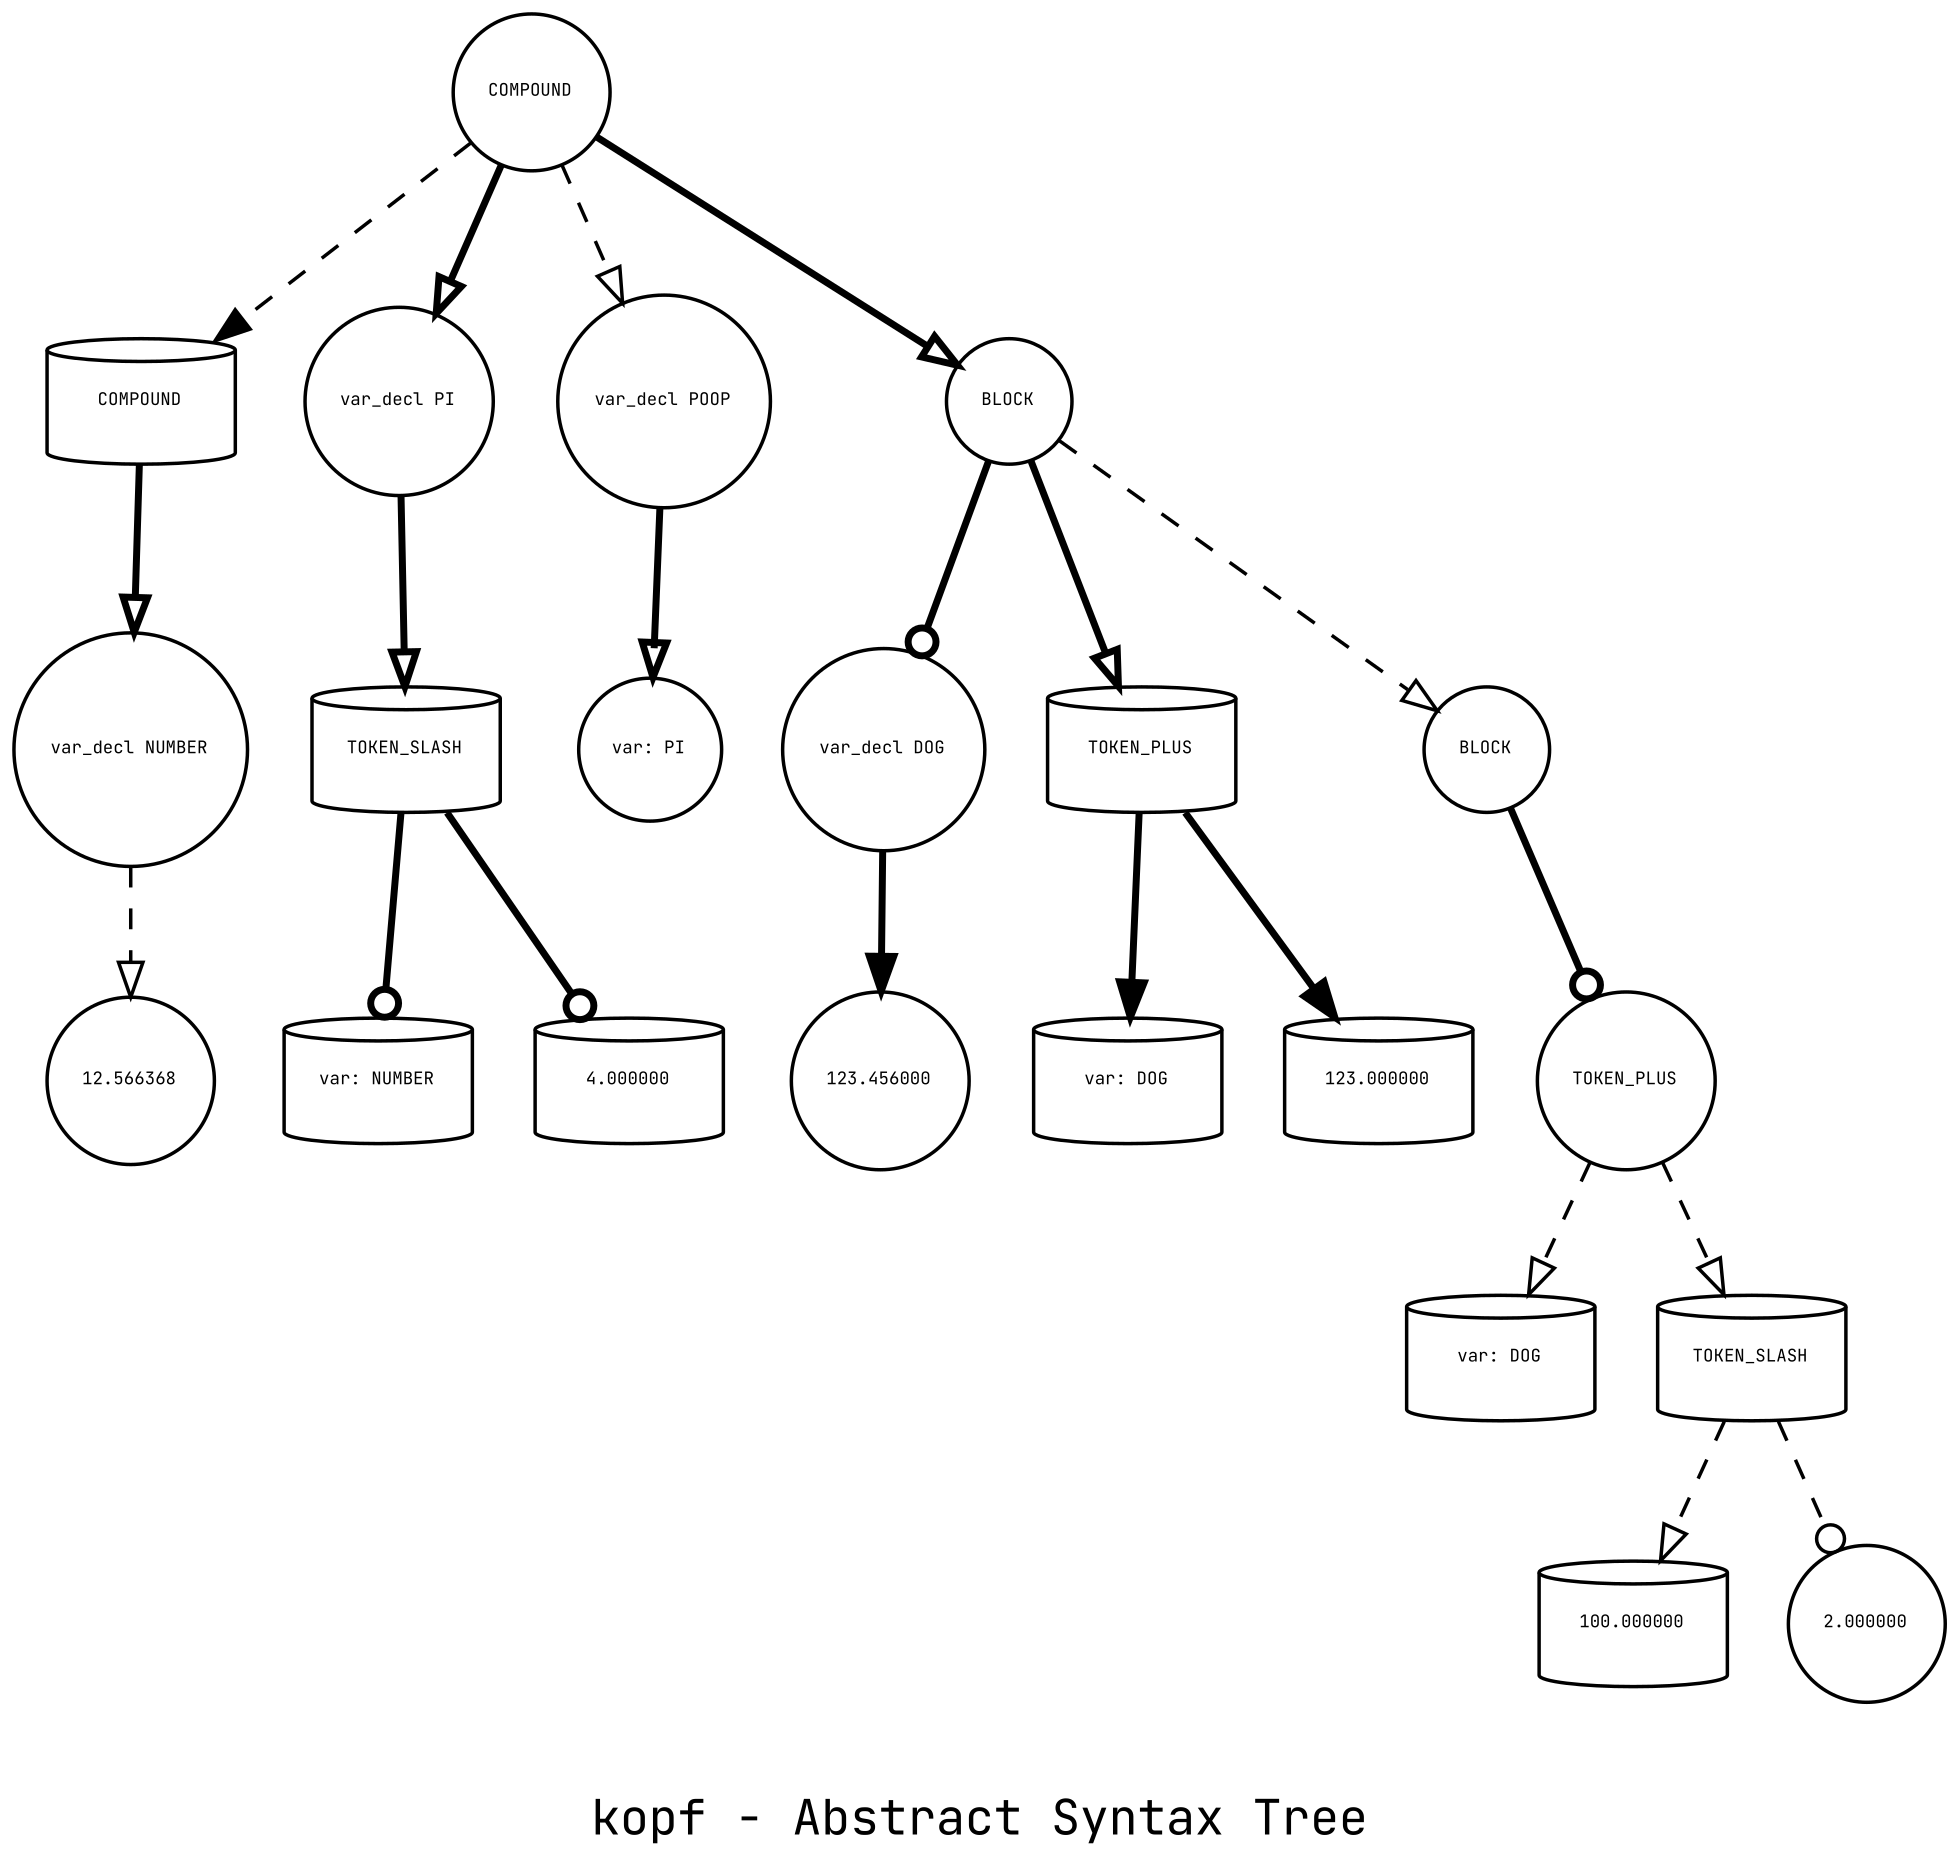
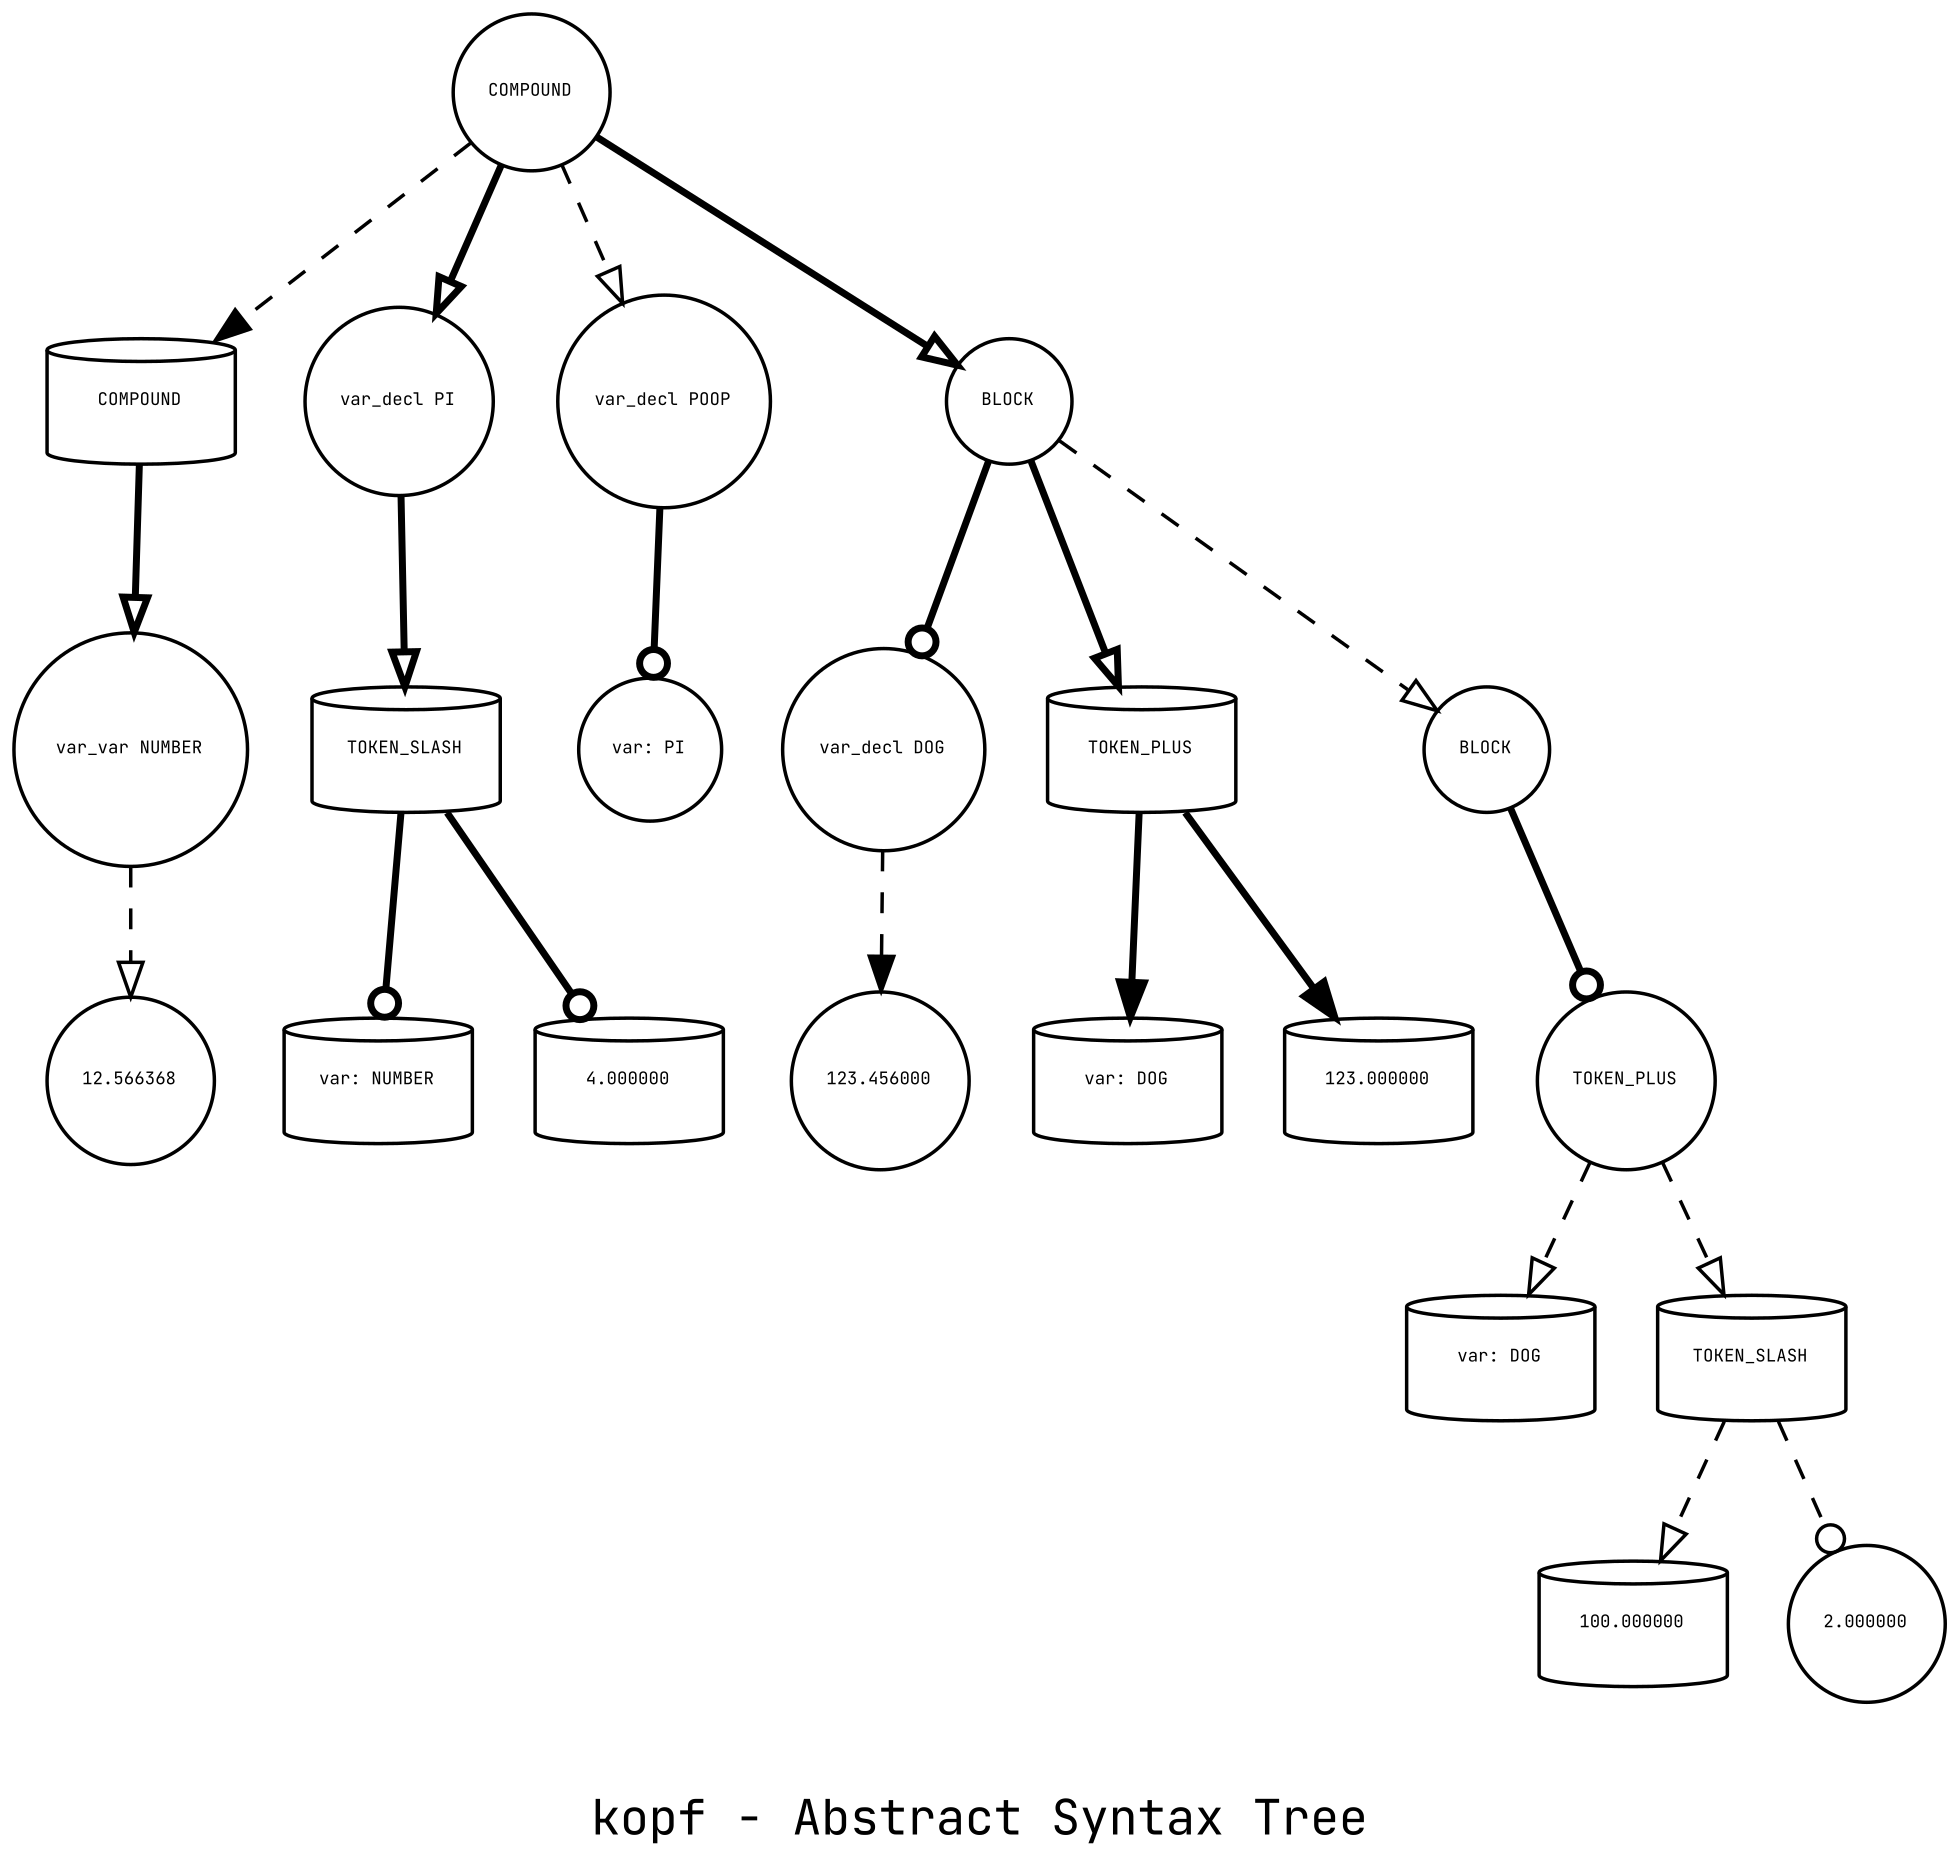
(657, 578) -> (657, 578)
(131, 750) -> (131, 750)
(882, 903) -> (882, 903)
